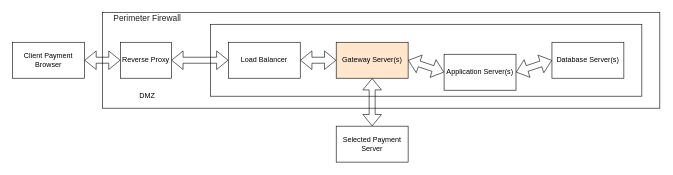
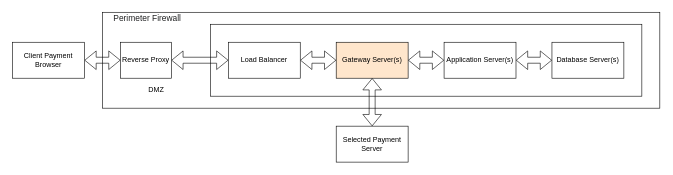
(480, 72) -> (480, 60)
(147, 96) -> (156, 90)
